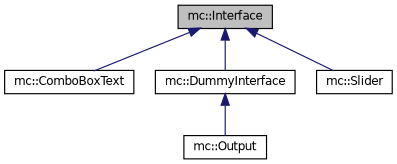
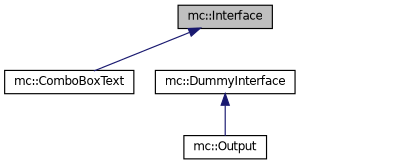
(225, 56) -> none
(354, 82) -> none
